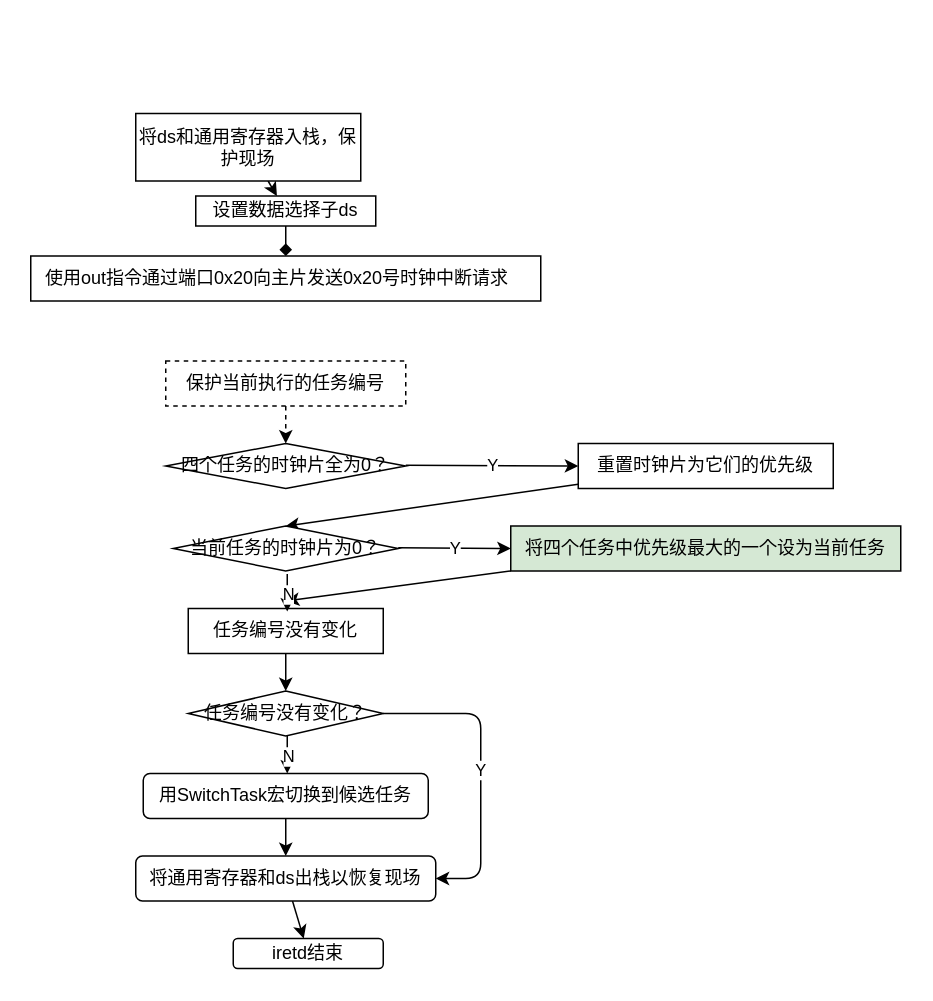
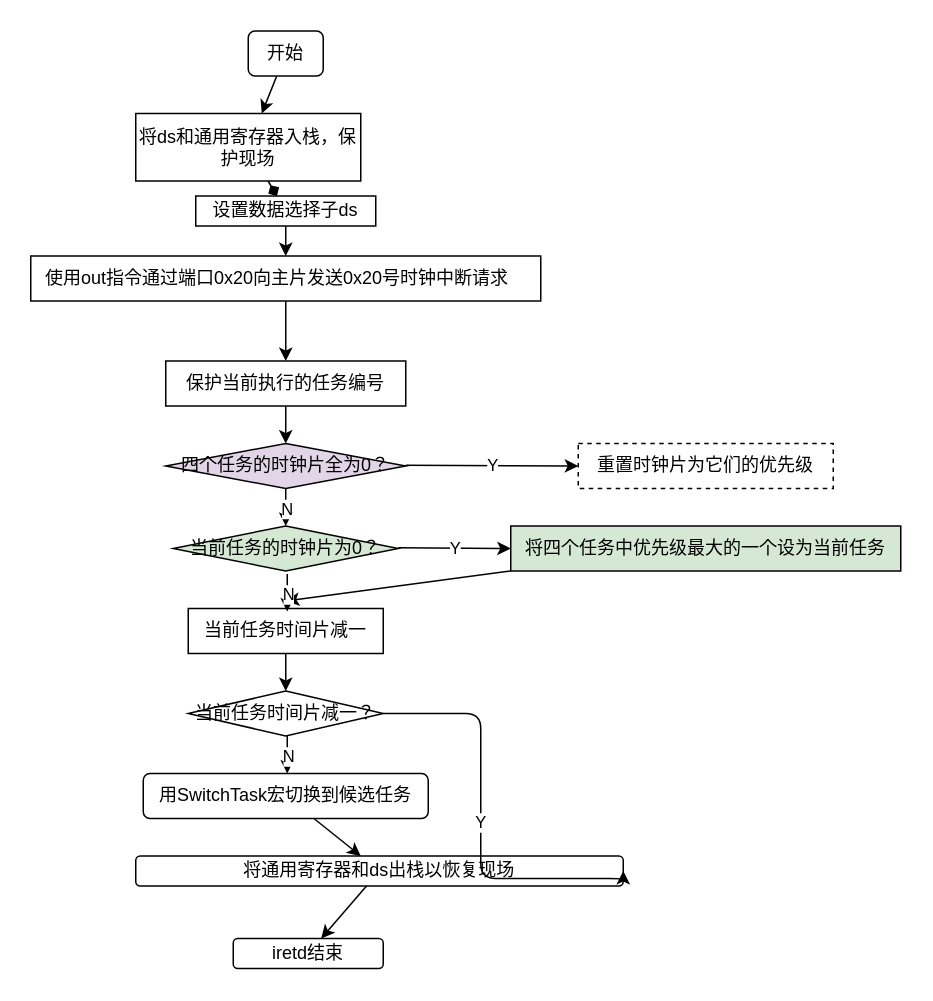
none -> (286, 53)
none -> (271, 90)
(271, 186) -> (270, 185)
(286, 243) -> (286, 244)
none -> (286, 326)
(286, 383) -> (286, 383)
(286, 419) -> (286, 419)
(286, 466) -> (286, 466)
(706, 466) -> (706, 466)
none -> (286, 501)
(437, 504) -> none
(286, 548) -> (286, 548)
(286, 631) -> (286, 631)
(286, 713) -> (286, 713)
(286, 878) -> (380, 871)
